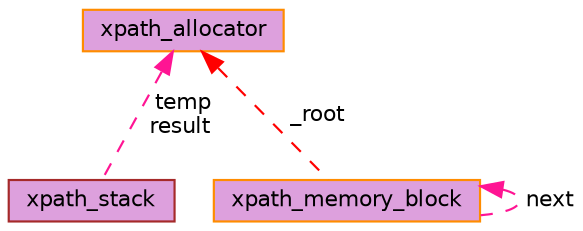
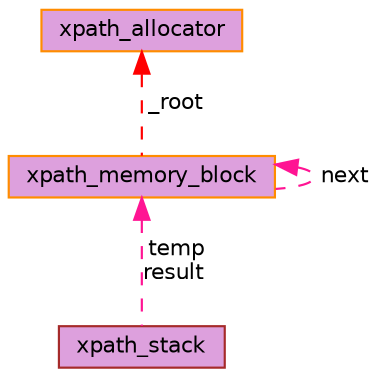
(132, 126) -> (142, 273)
